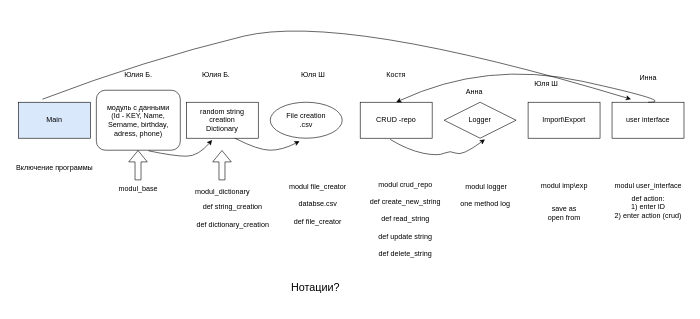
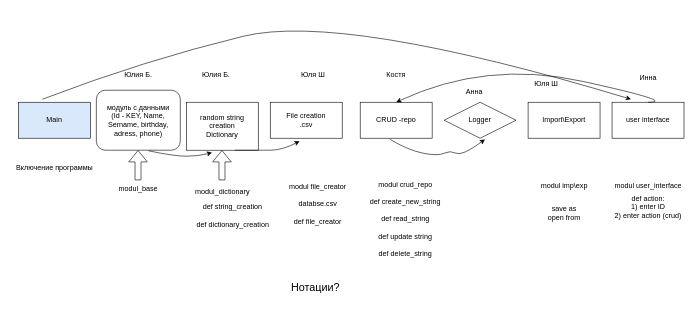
(222, 120) -> (222, 126)
(306, 120) -> (306, 120)
(486, 195) -> none
